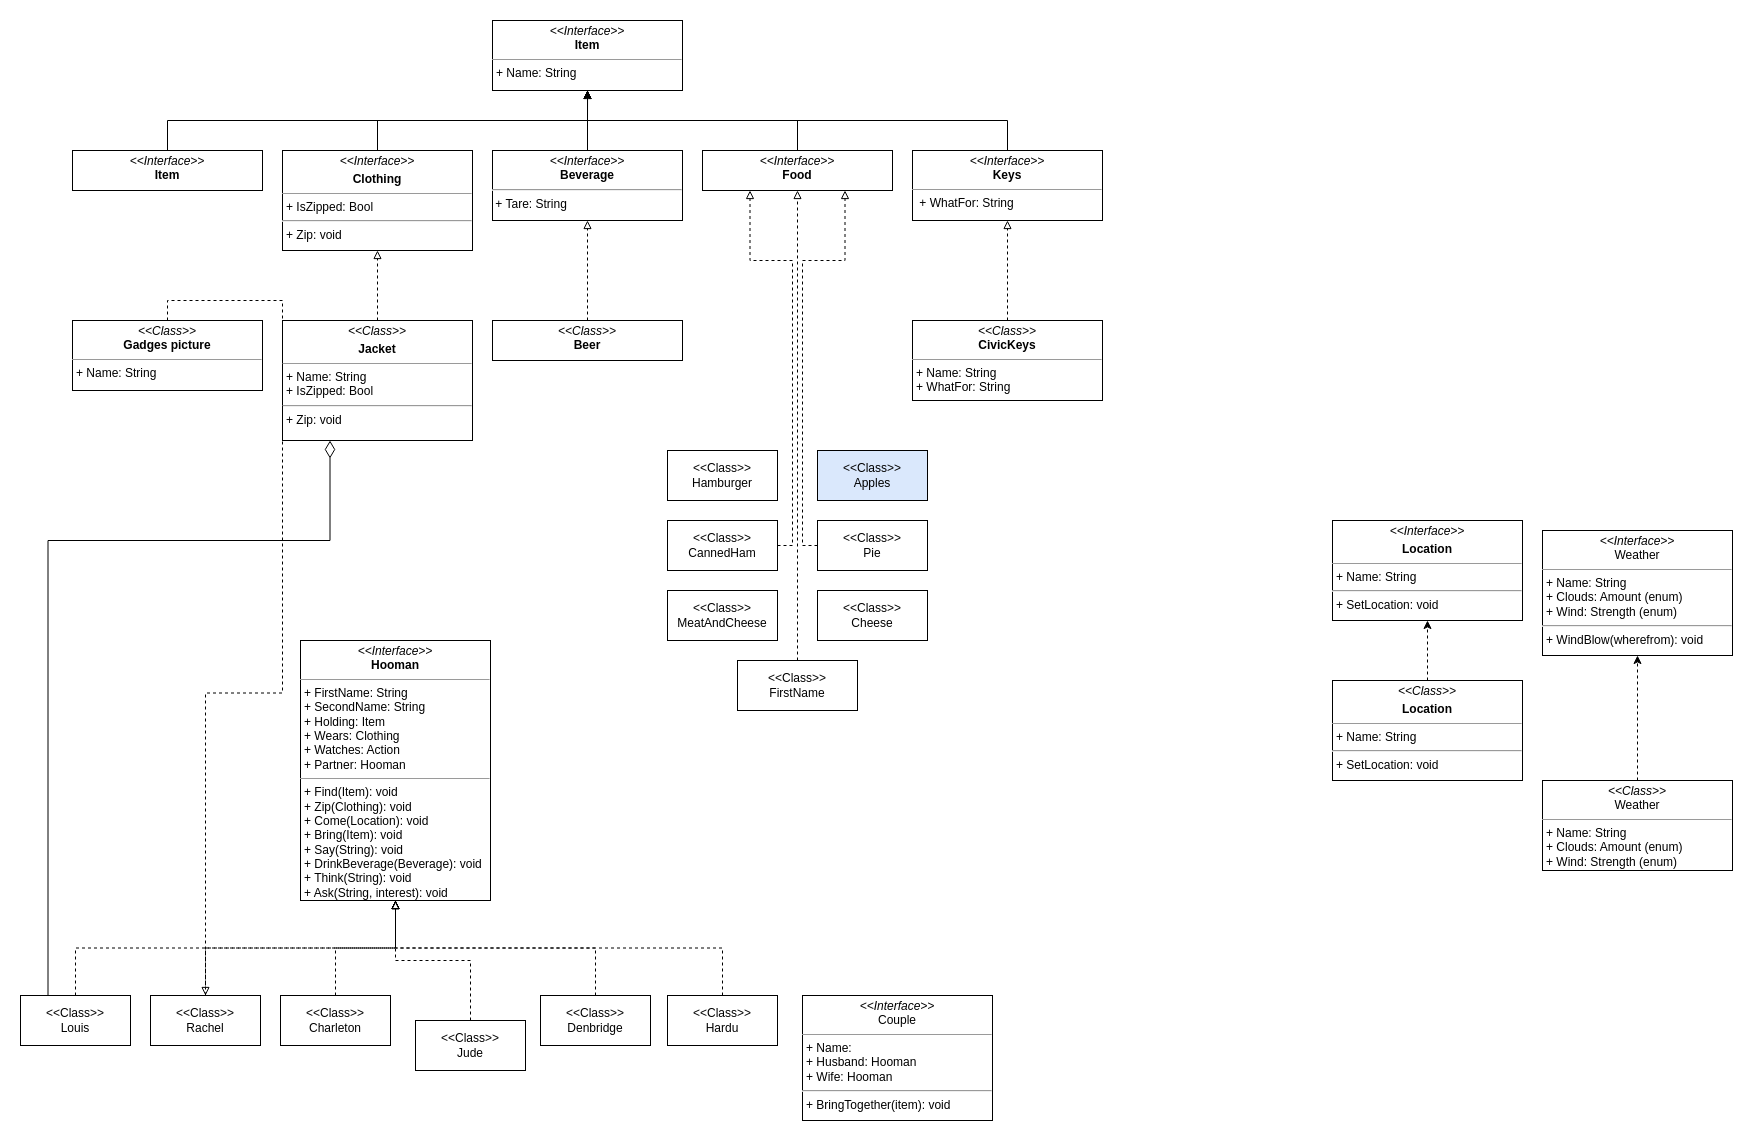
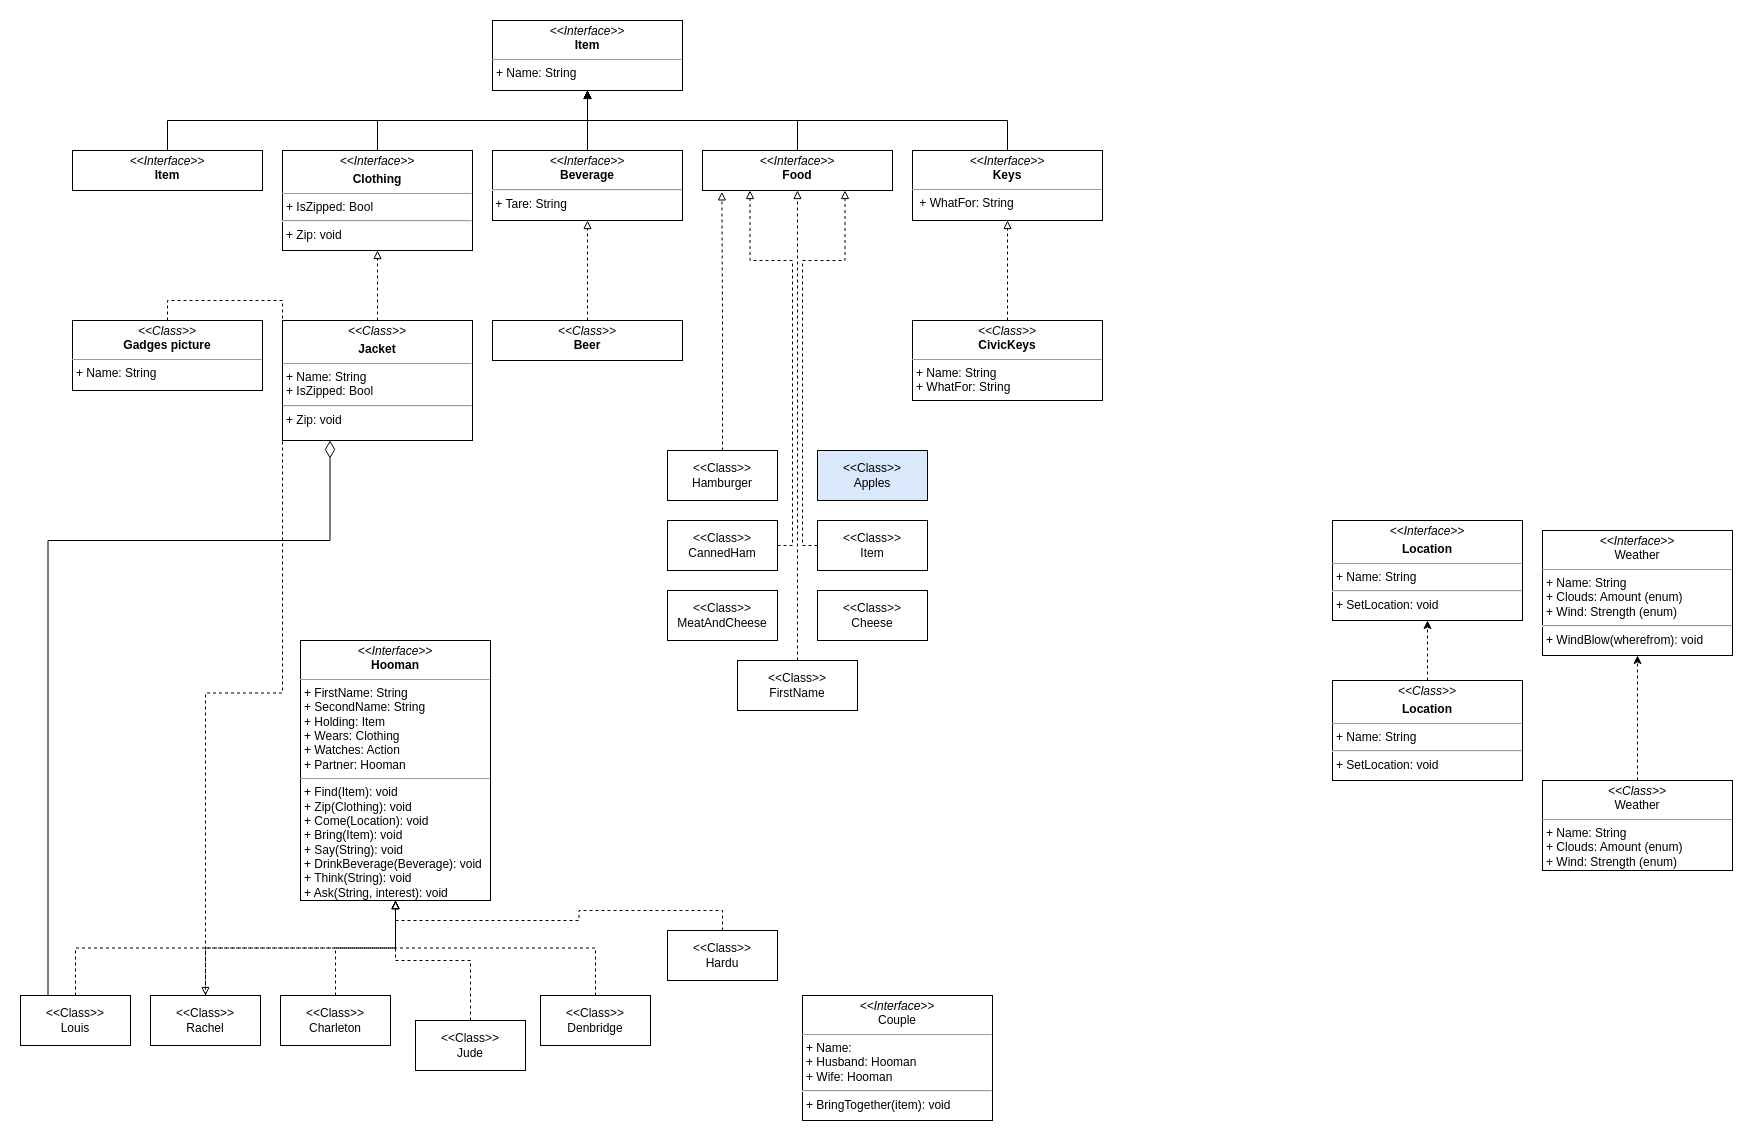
none -> (723, 326)
(873, 546) -> (873, 546)
(723, 1021) -> (723, 956)
